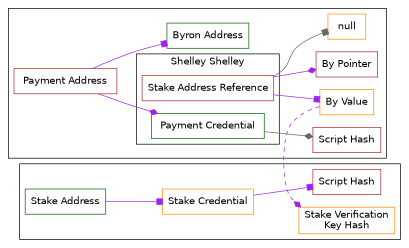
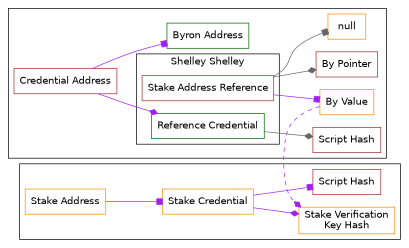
(291, 74) -> (291, 74)
(65, 81) -> (65, 81)
(208, 126) -> (208, 126)
(65, 202) -> (65, 202)
none -> (272, 210)
